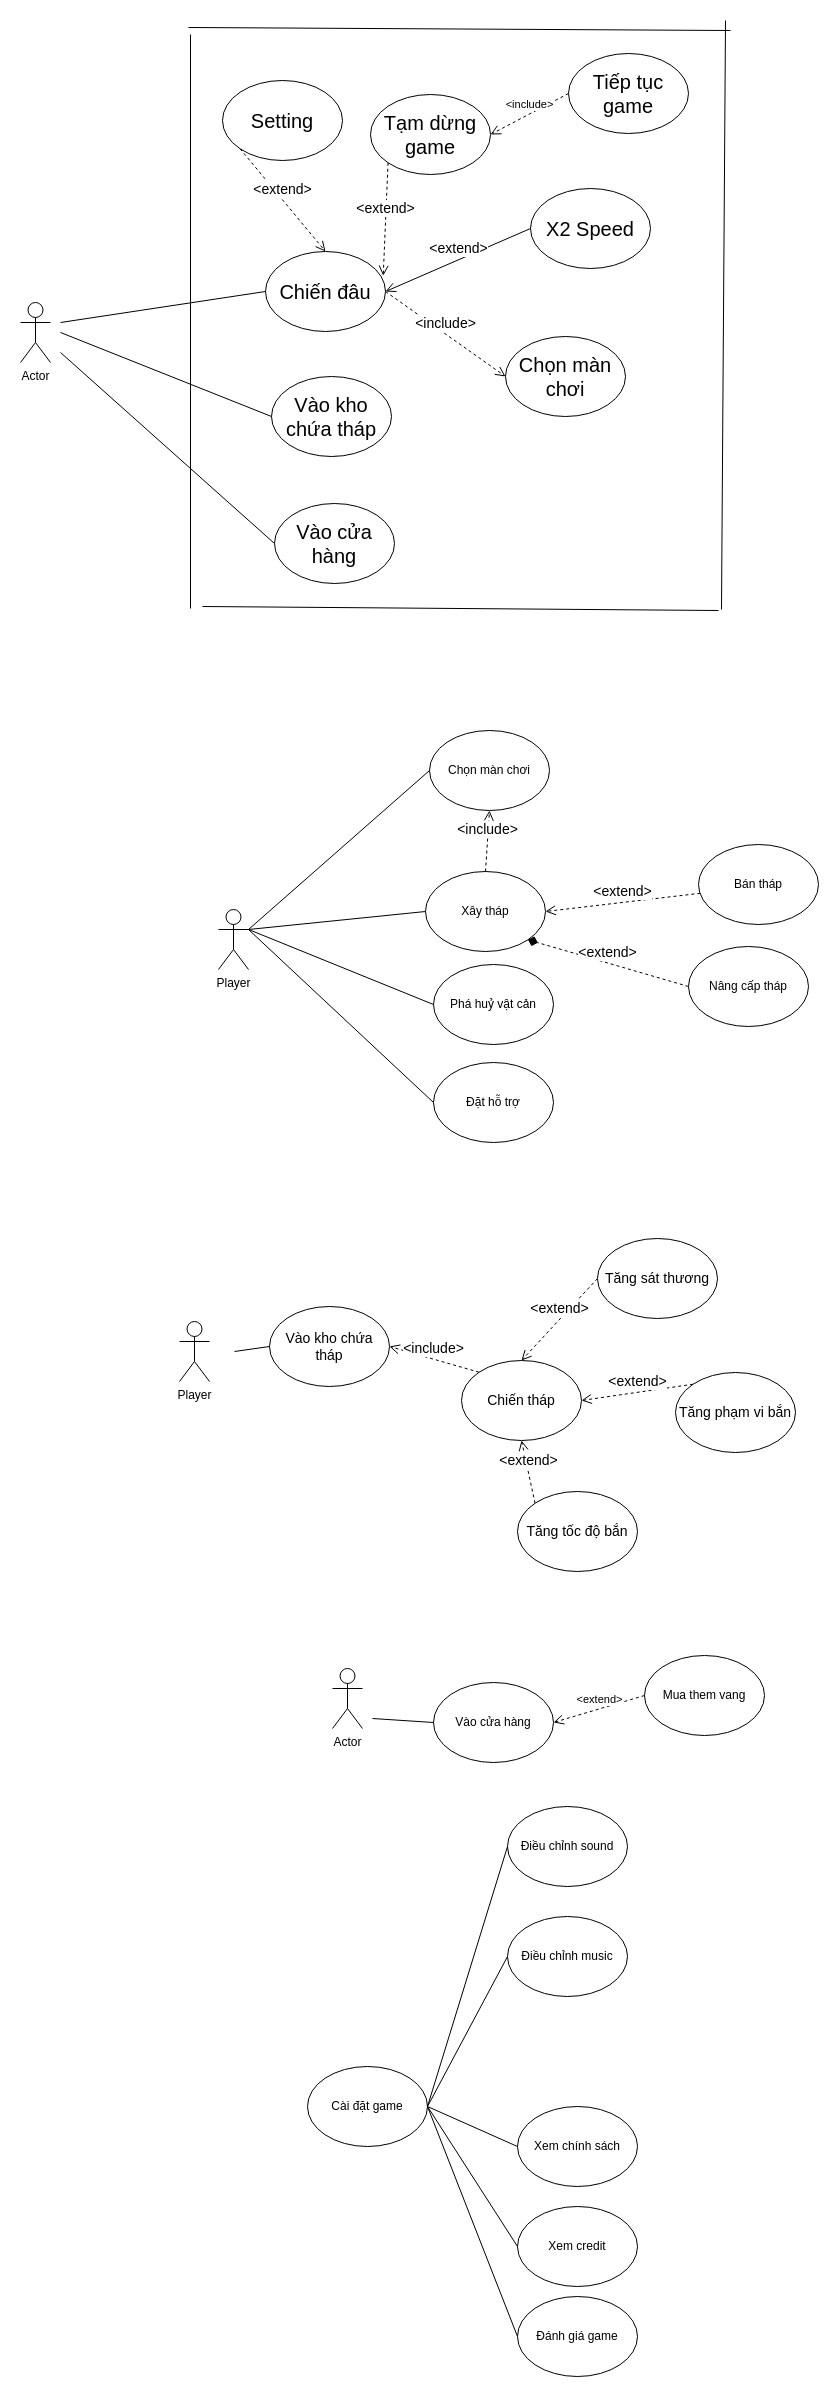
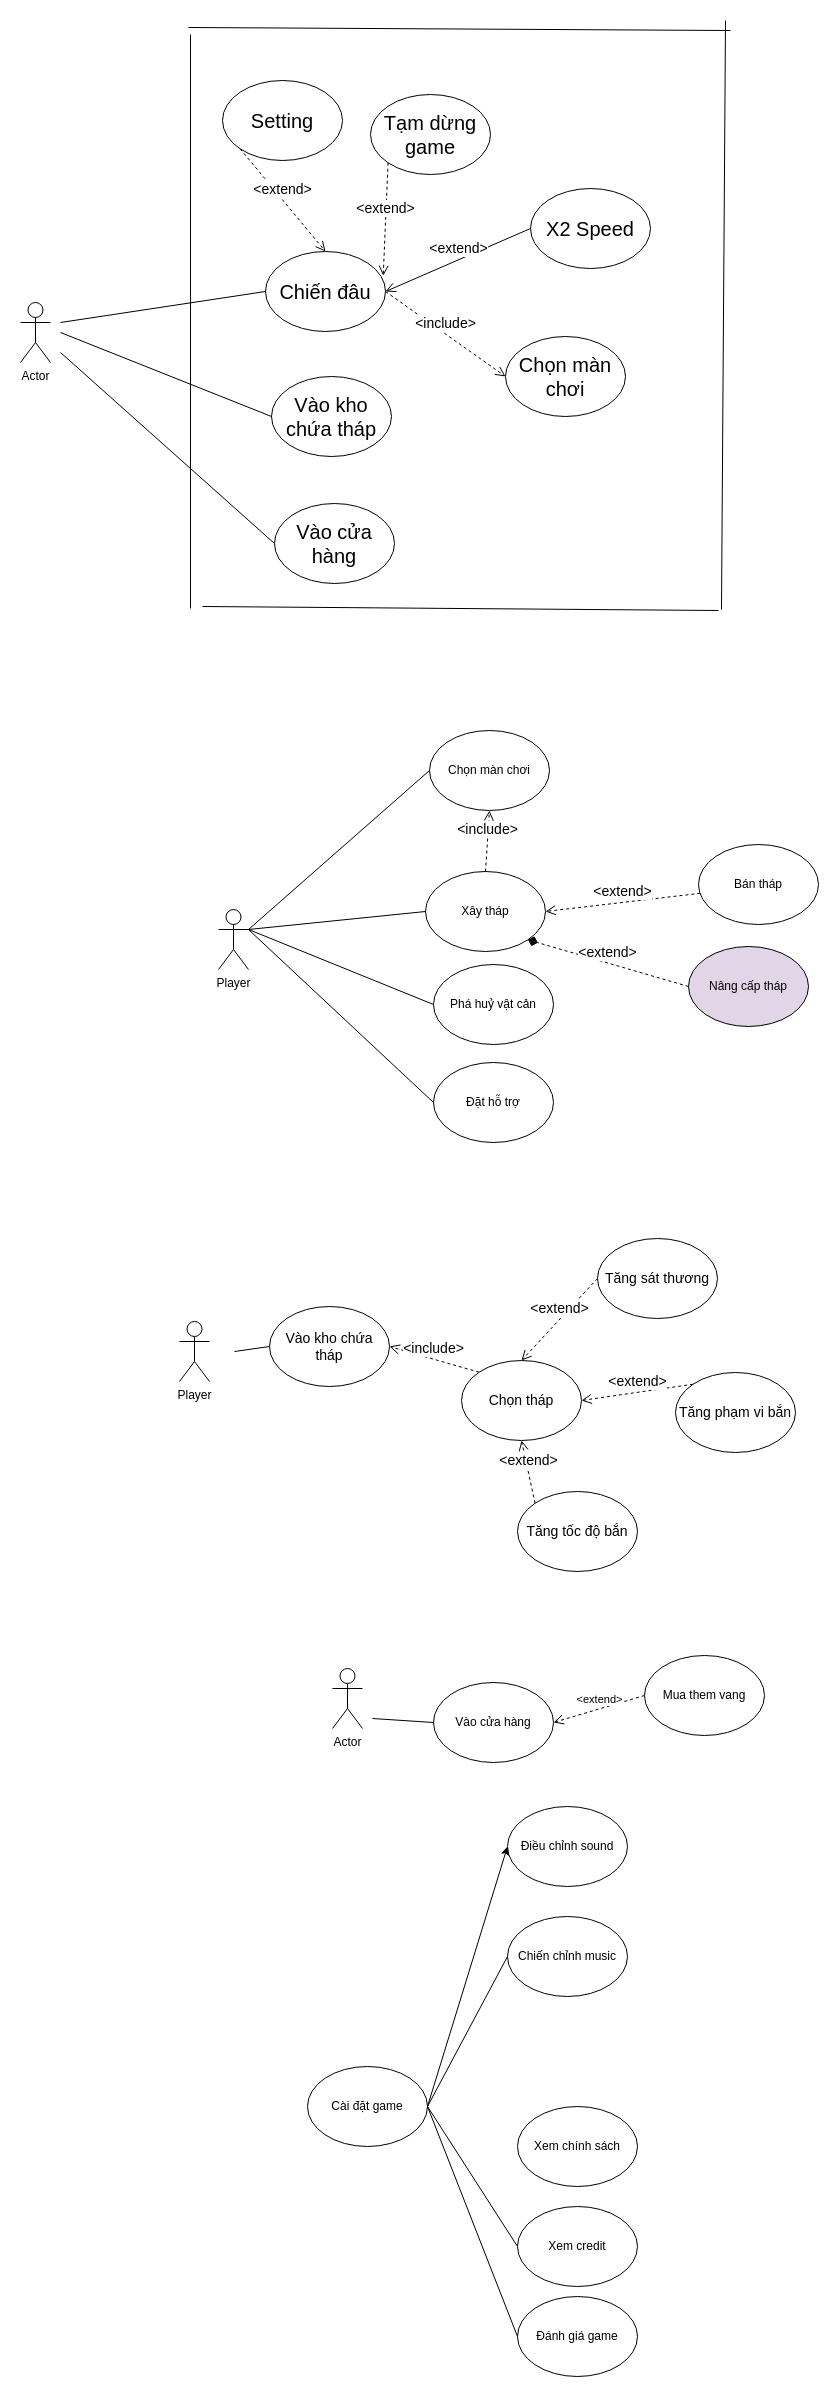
(629, 94) -> none
(531, 113) -> none
(749, 987) -> (749, 987)
(522, 1401) -> (522, 1401)
(506, 1852) -> (505, 1855)
(568, 1957) -> (568, 1957)
(474, 2127) -> none
